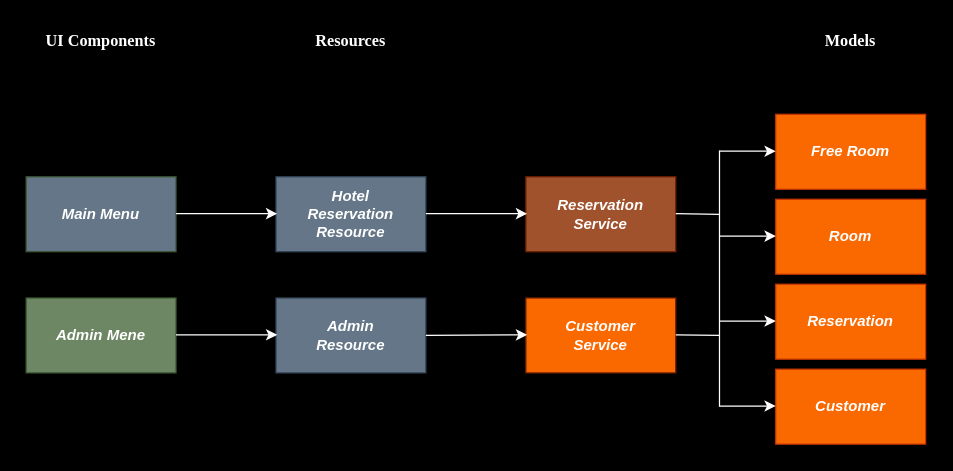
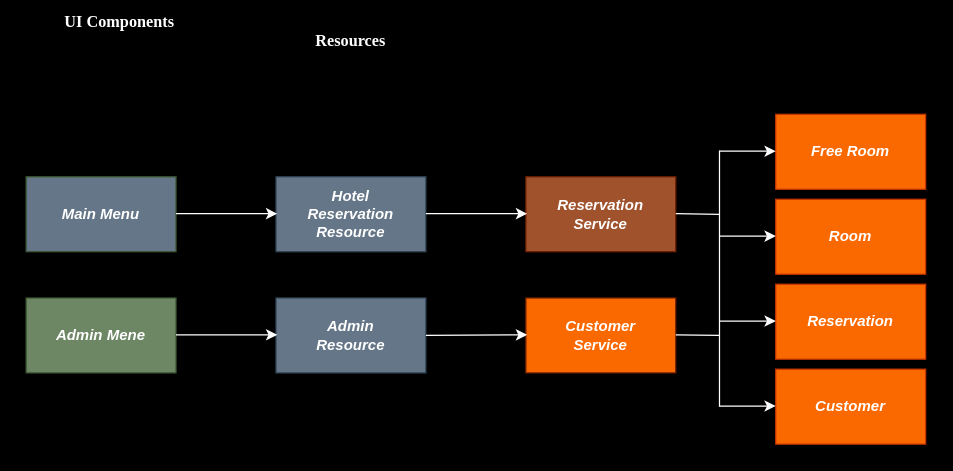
(101, 40) -> (119, 21)
(851, 40) -> none
